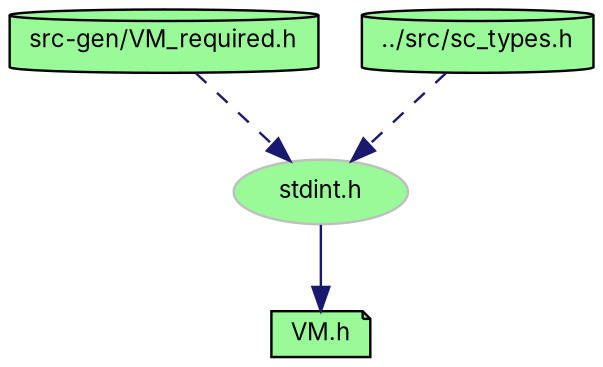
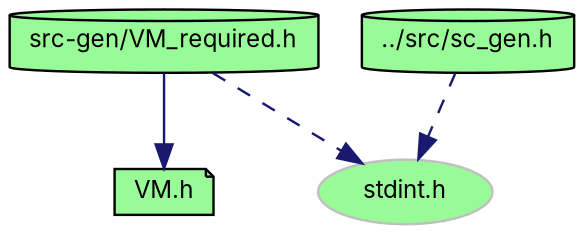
(478, 41) -> (468, 41)
(321, 256) -> (164, 109)
